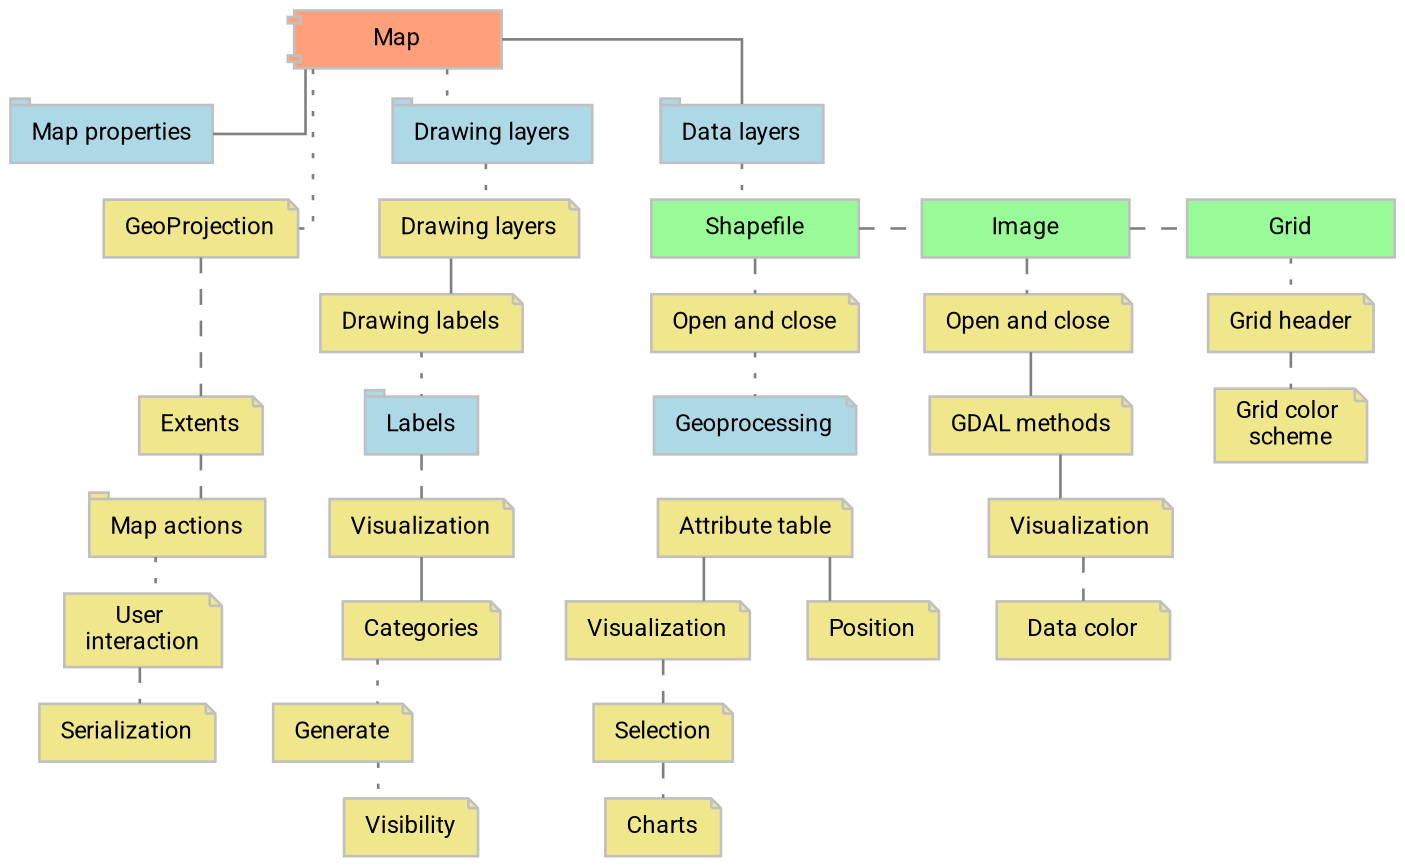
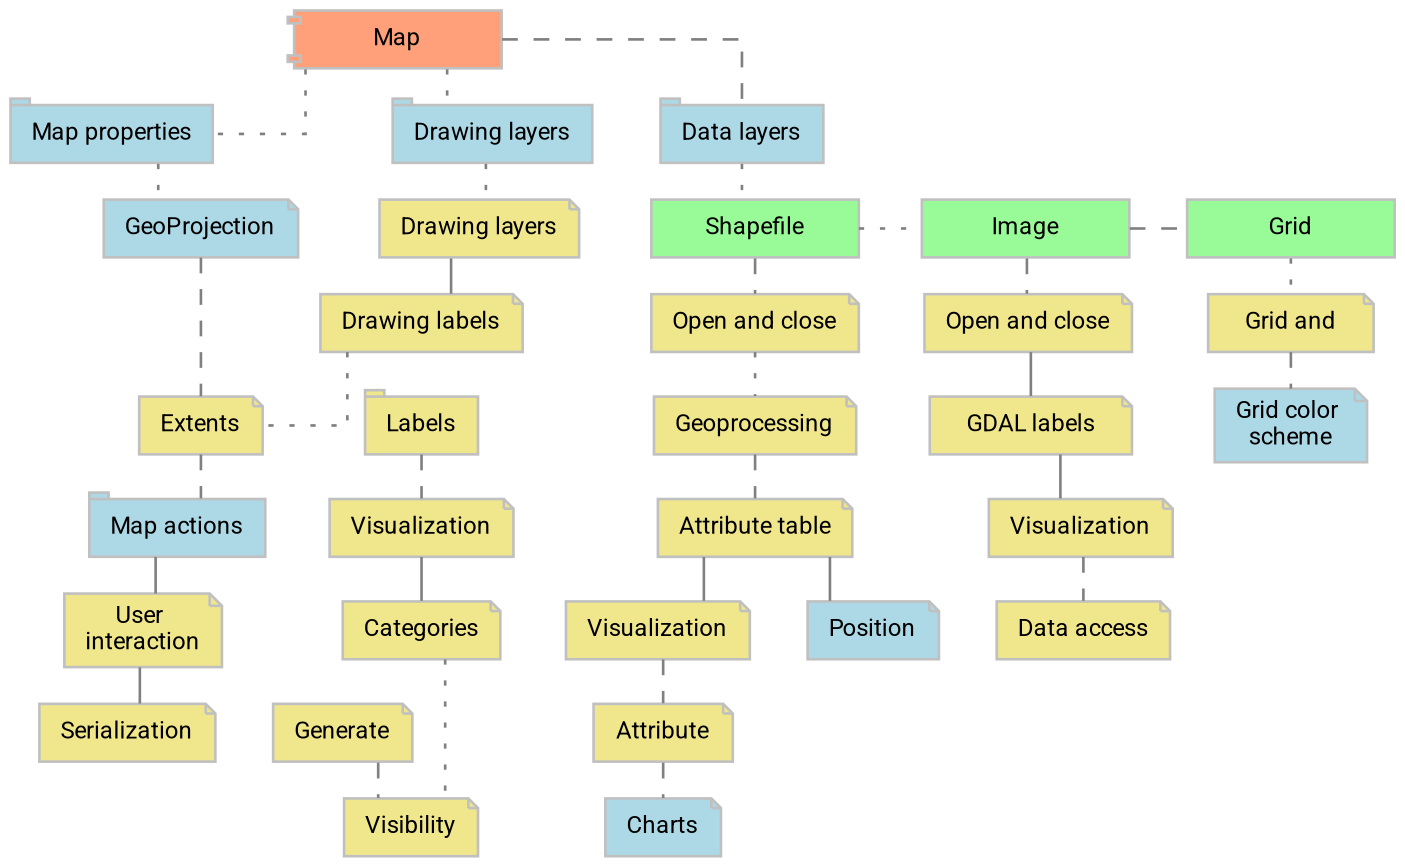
(654, 39) -> (654, 39)
(292, 134) -> (292, 134)
(313, 156) -> (158, 181)
(201, 228) -> (201, 228)
(890, 228) -> (890, 228)
(1291, 323) -> (1291, 323)
(422, 374) -> (342, 425)
(422, 425) -> (422, 425)
(755, 425) -> (755, 425)
(1031, 425) -> (1031, 425)
(1291, 425) -> (1291, 425)
none -> (755, 476)
(177, 528) -> (177, 528)
(156, 575) -> (156, 575)
(873, 630) -> (873, 630)
(1083, 630) -> (1083, 630)
(378, 681) -> (445, 729)
(140, 685) -> (140, 685)
(663, 733) -> (663, 733)
(378, 780) -> (378, 780)
(663, 827) -> (663, 827)
